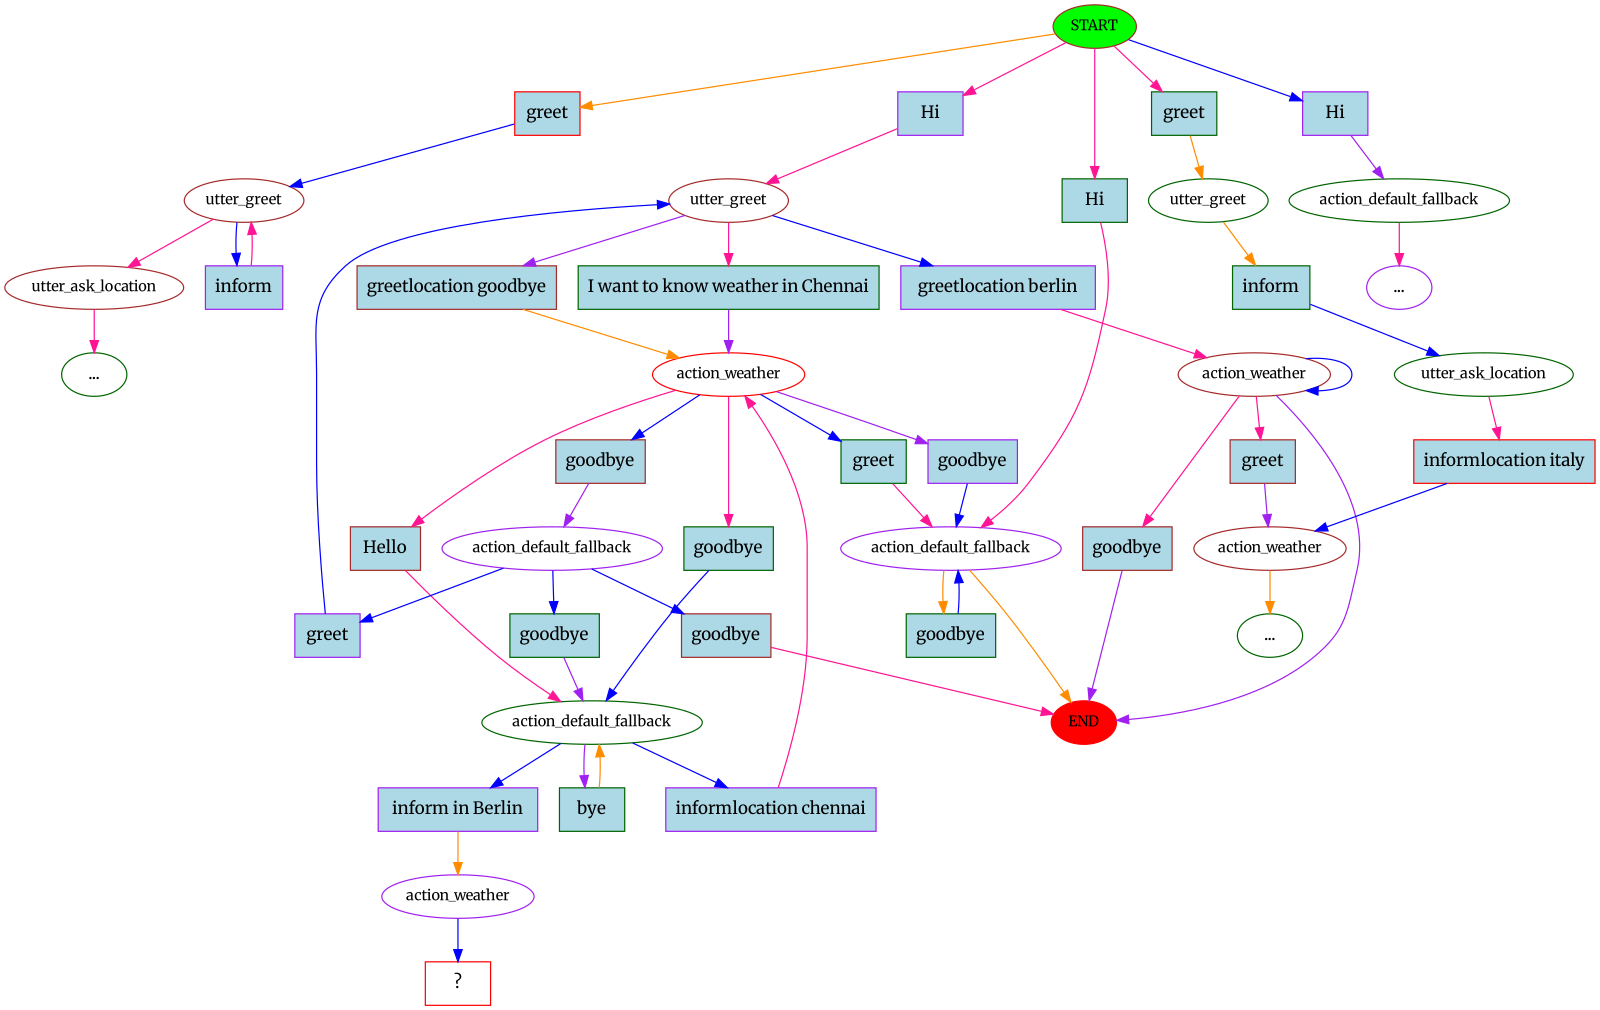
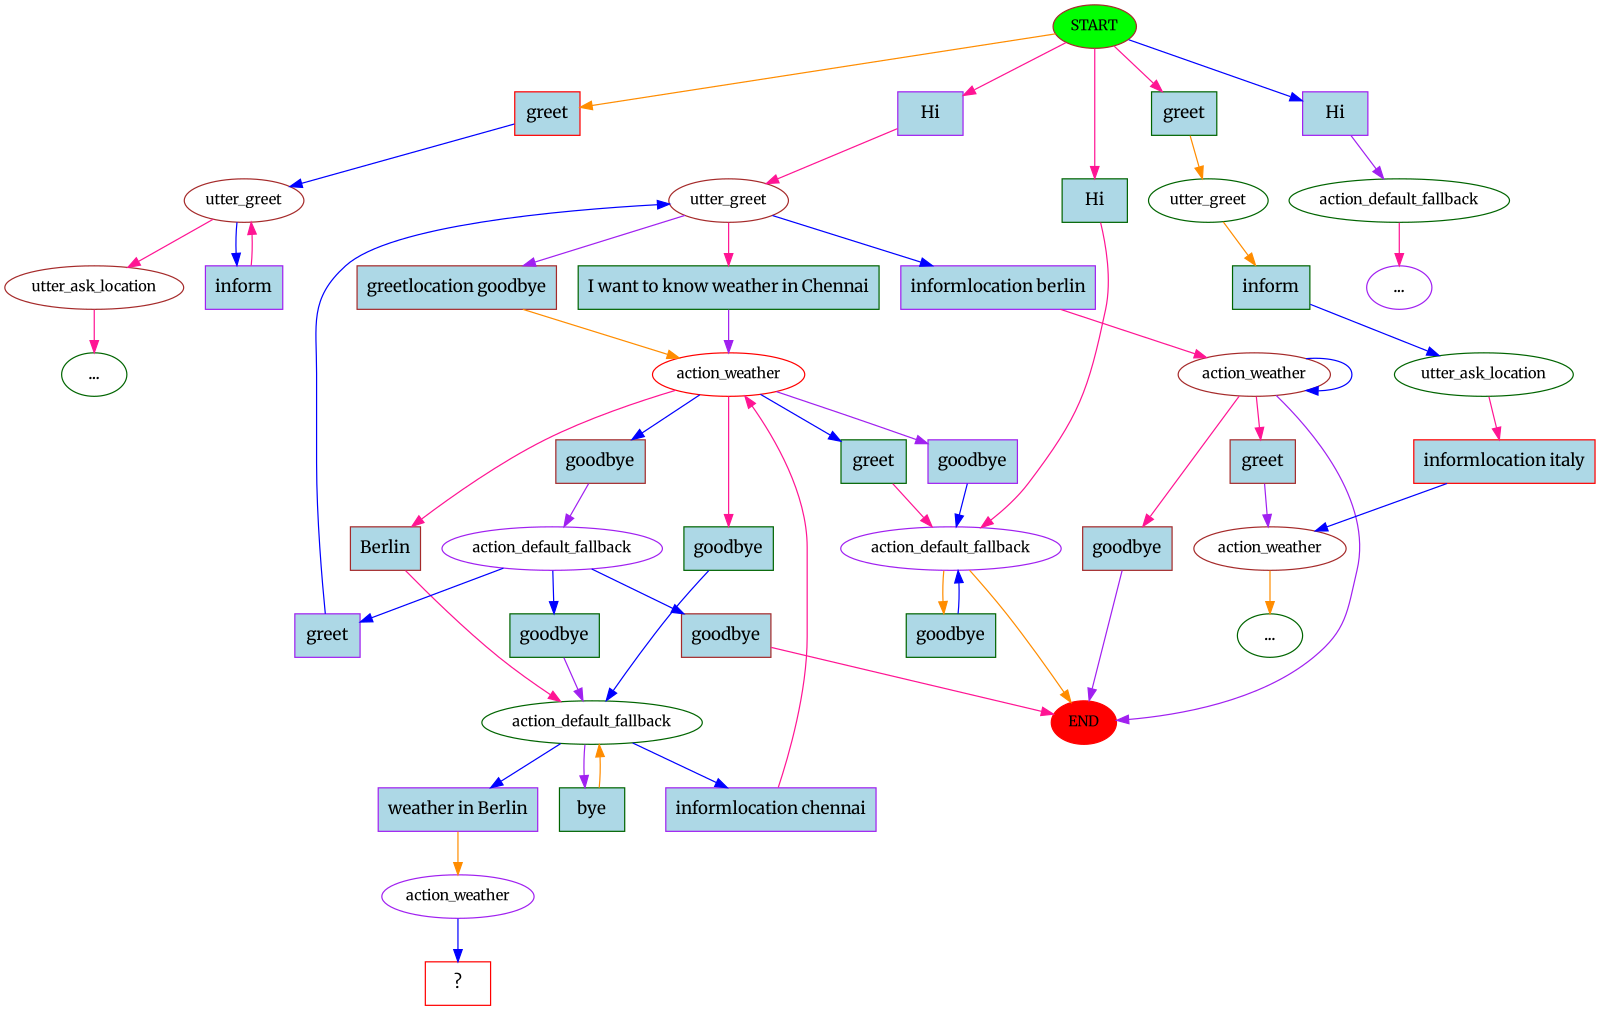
(998, 288) -> (998, 288)
(385, 549) -> (385, 549)
(458, 810) -> (458, 810)
